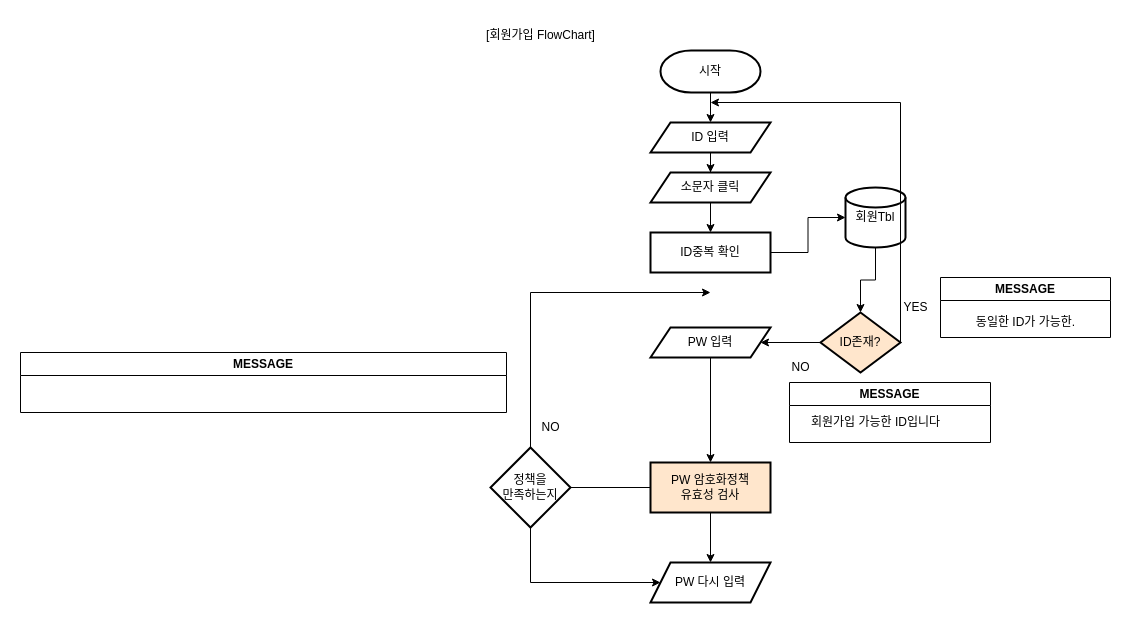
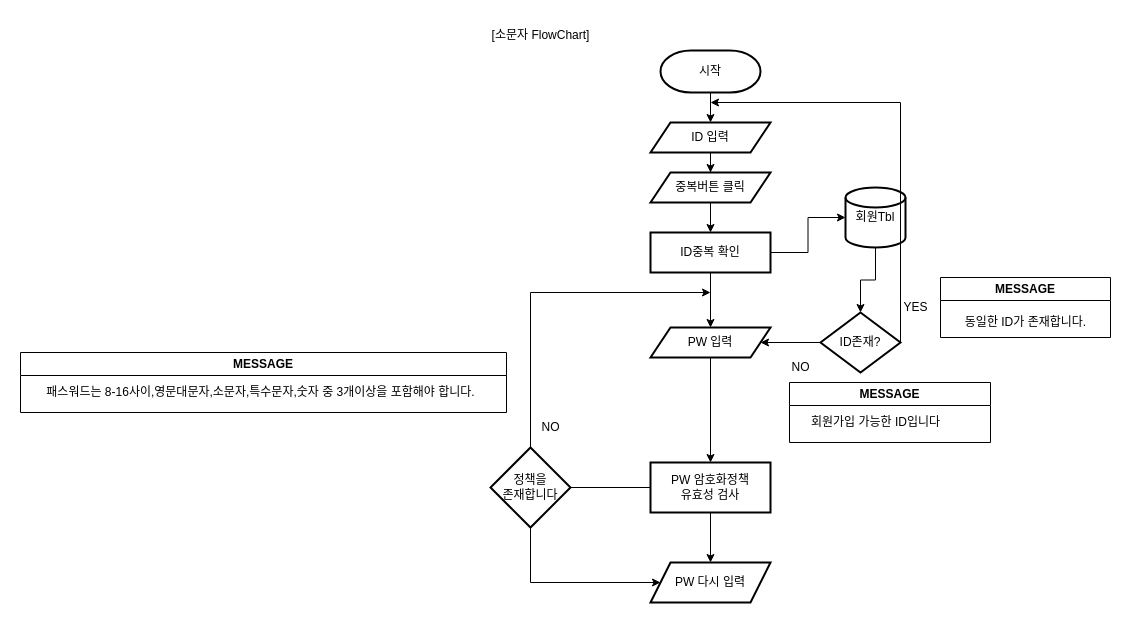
(541, 36) -> (541, 36)
(711, 188) -> (711, 188)
none -> (711, 297)
(1026, 323) -> (1026, 323)
(861, 343) -> (861, 343)
none -> (261, 393)
(531, 488) -> (531, 488)
(711, 488) -> (711, 488)
